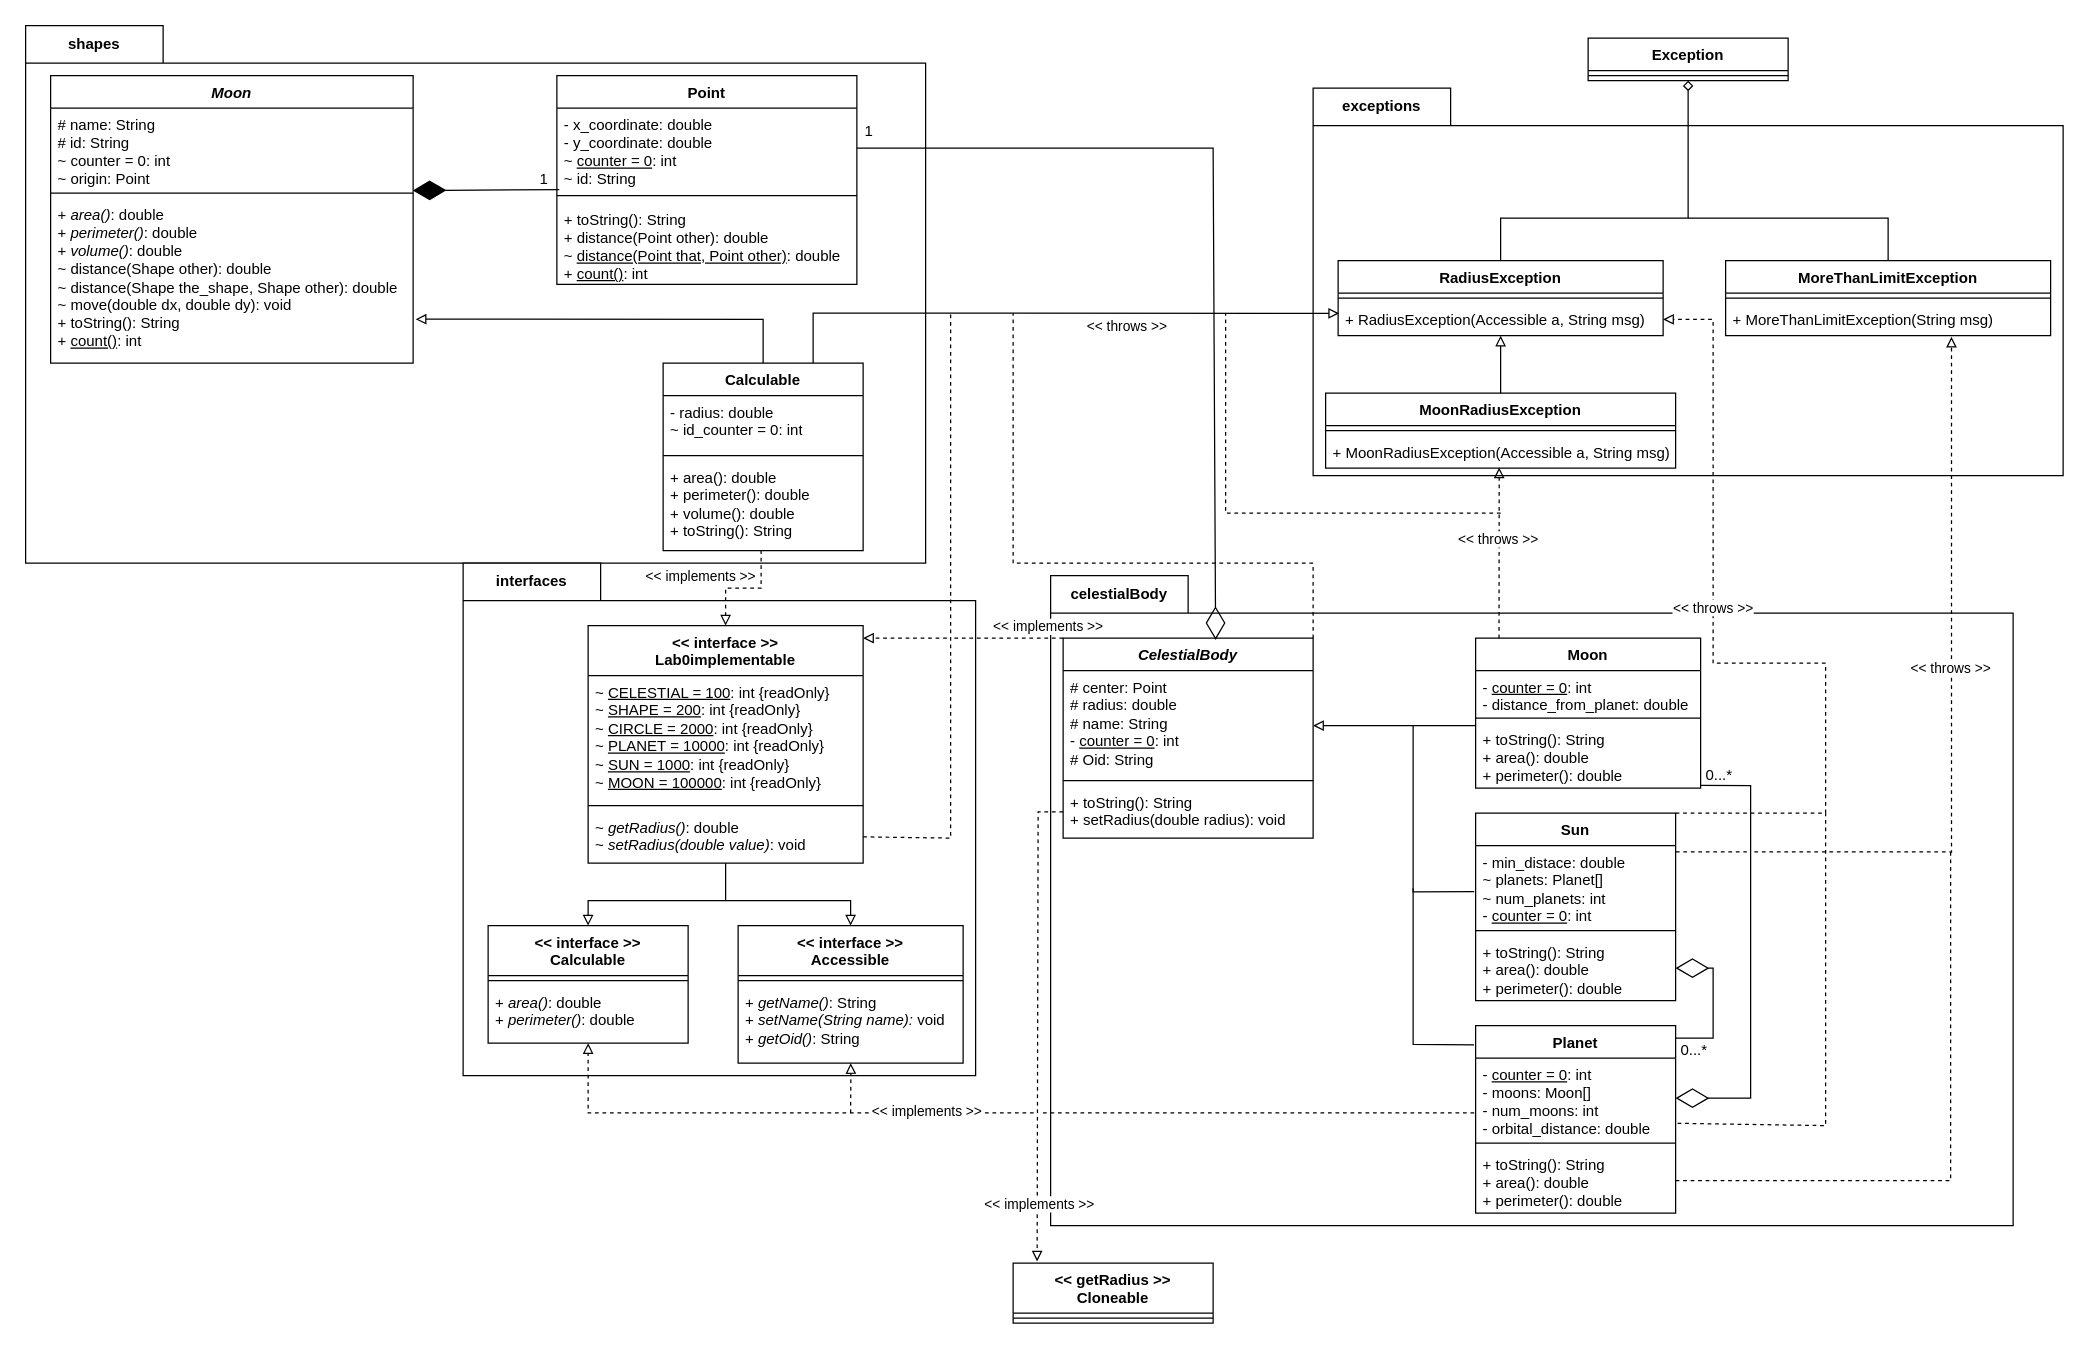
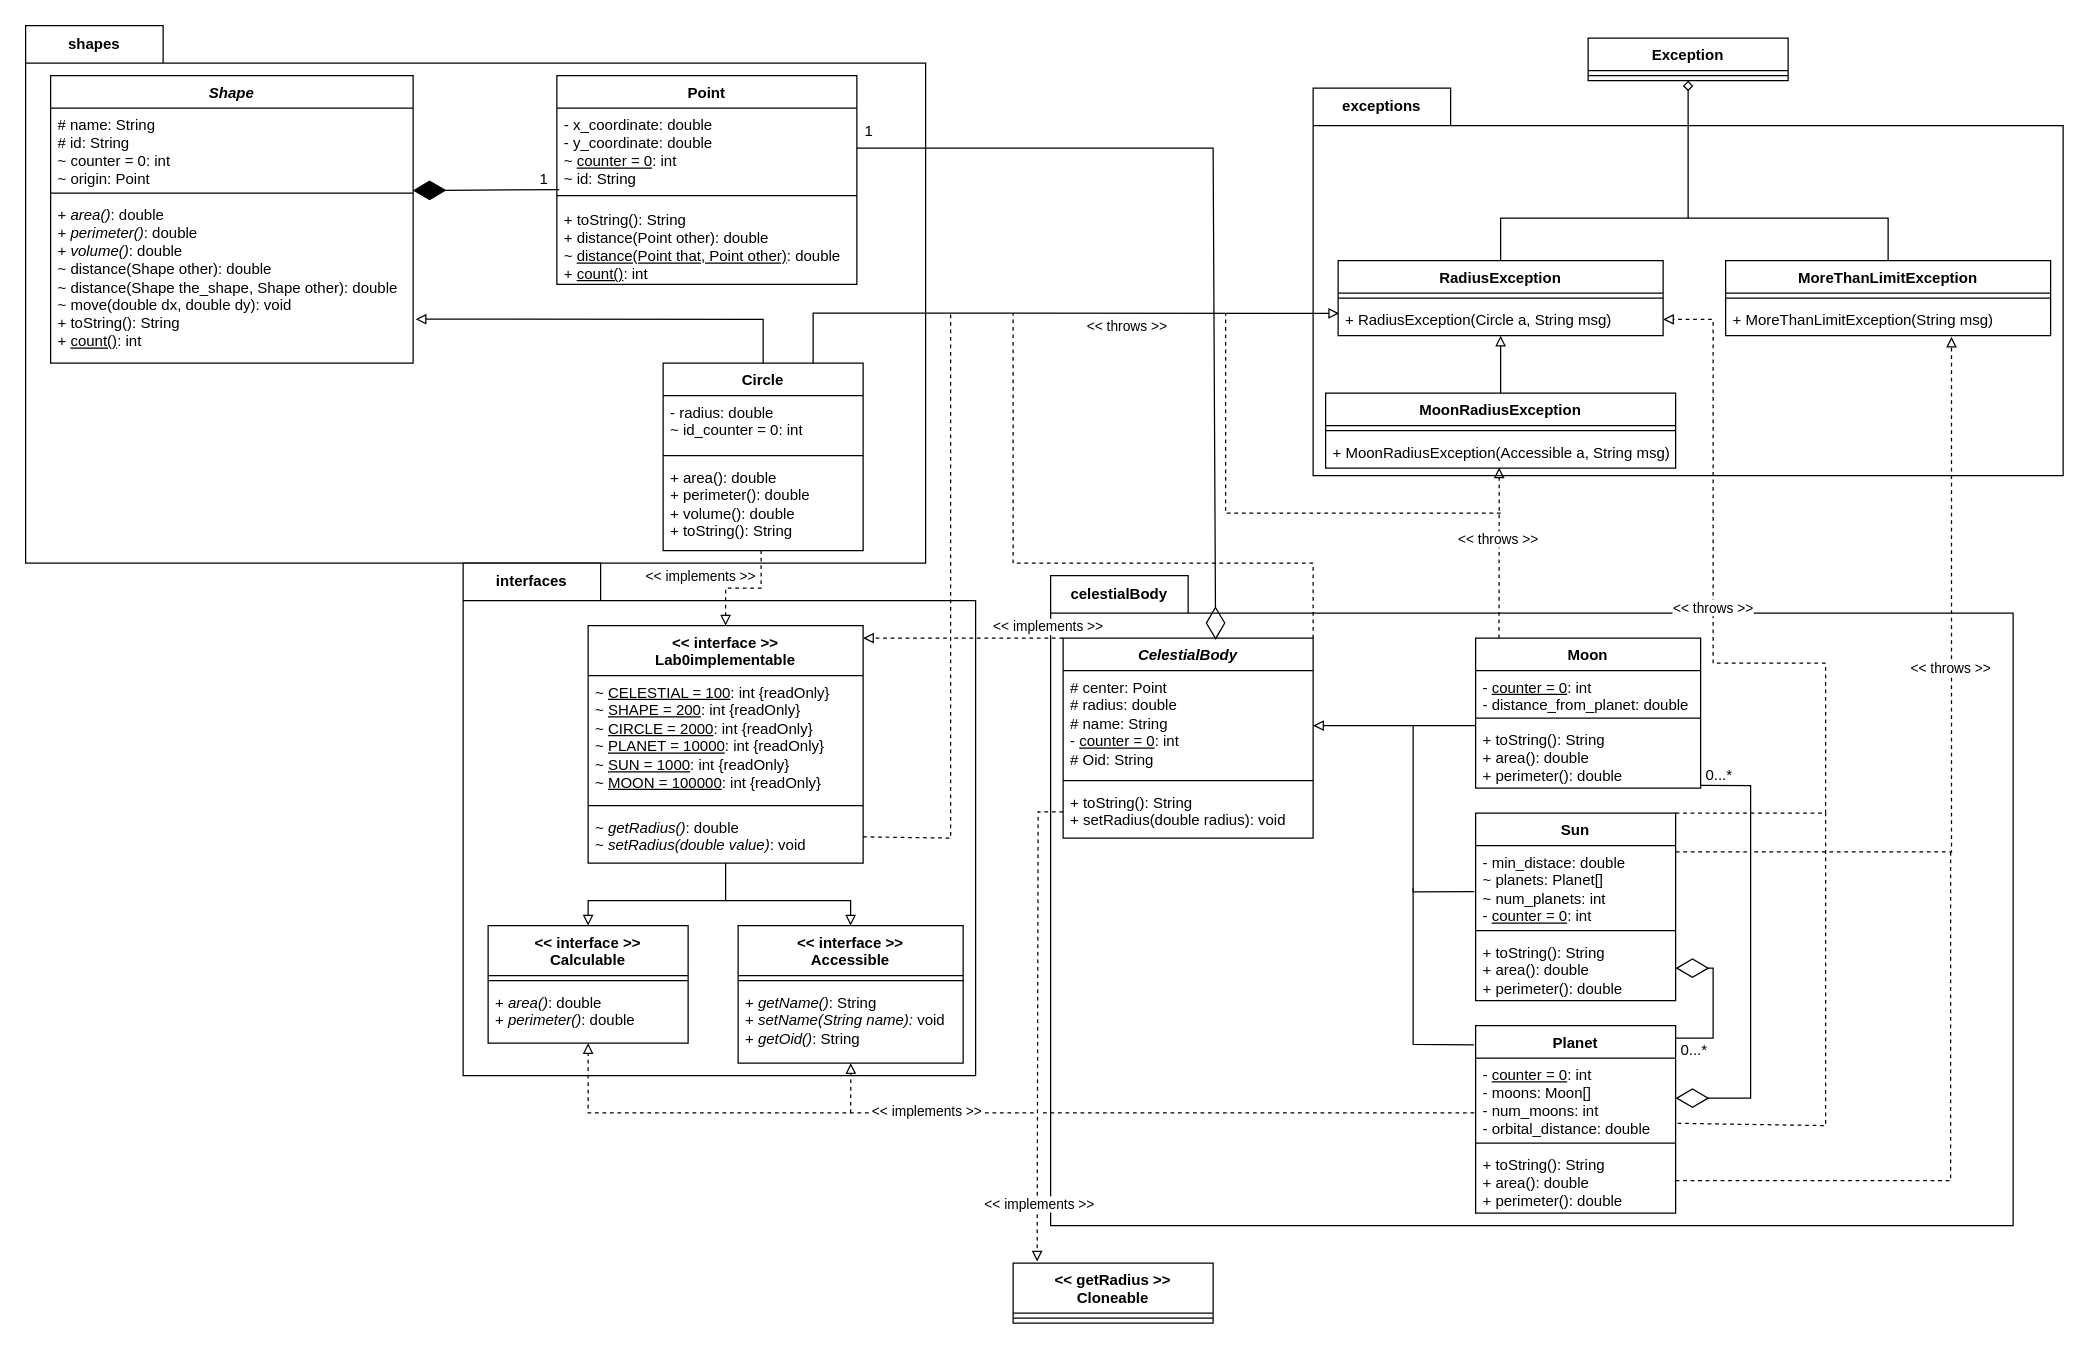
(232, 93) -> (232, 93)
(1502, 330) -> (1490, 321)
(763, 381) -> (763, 381)
